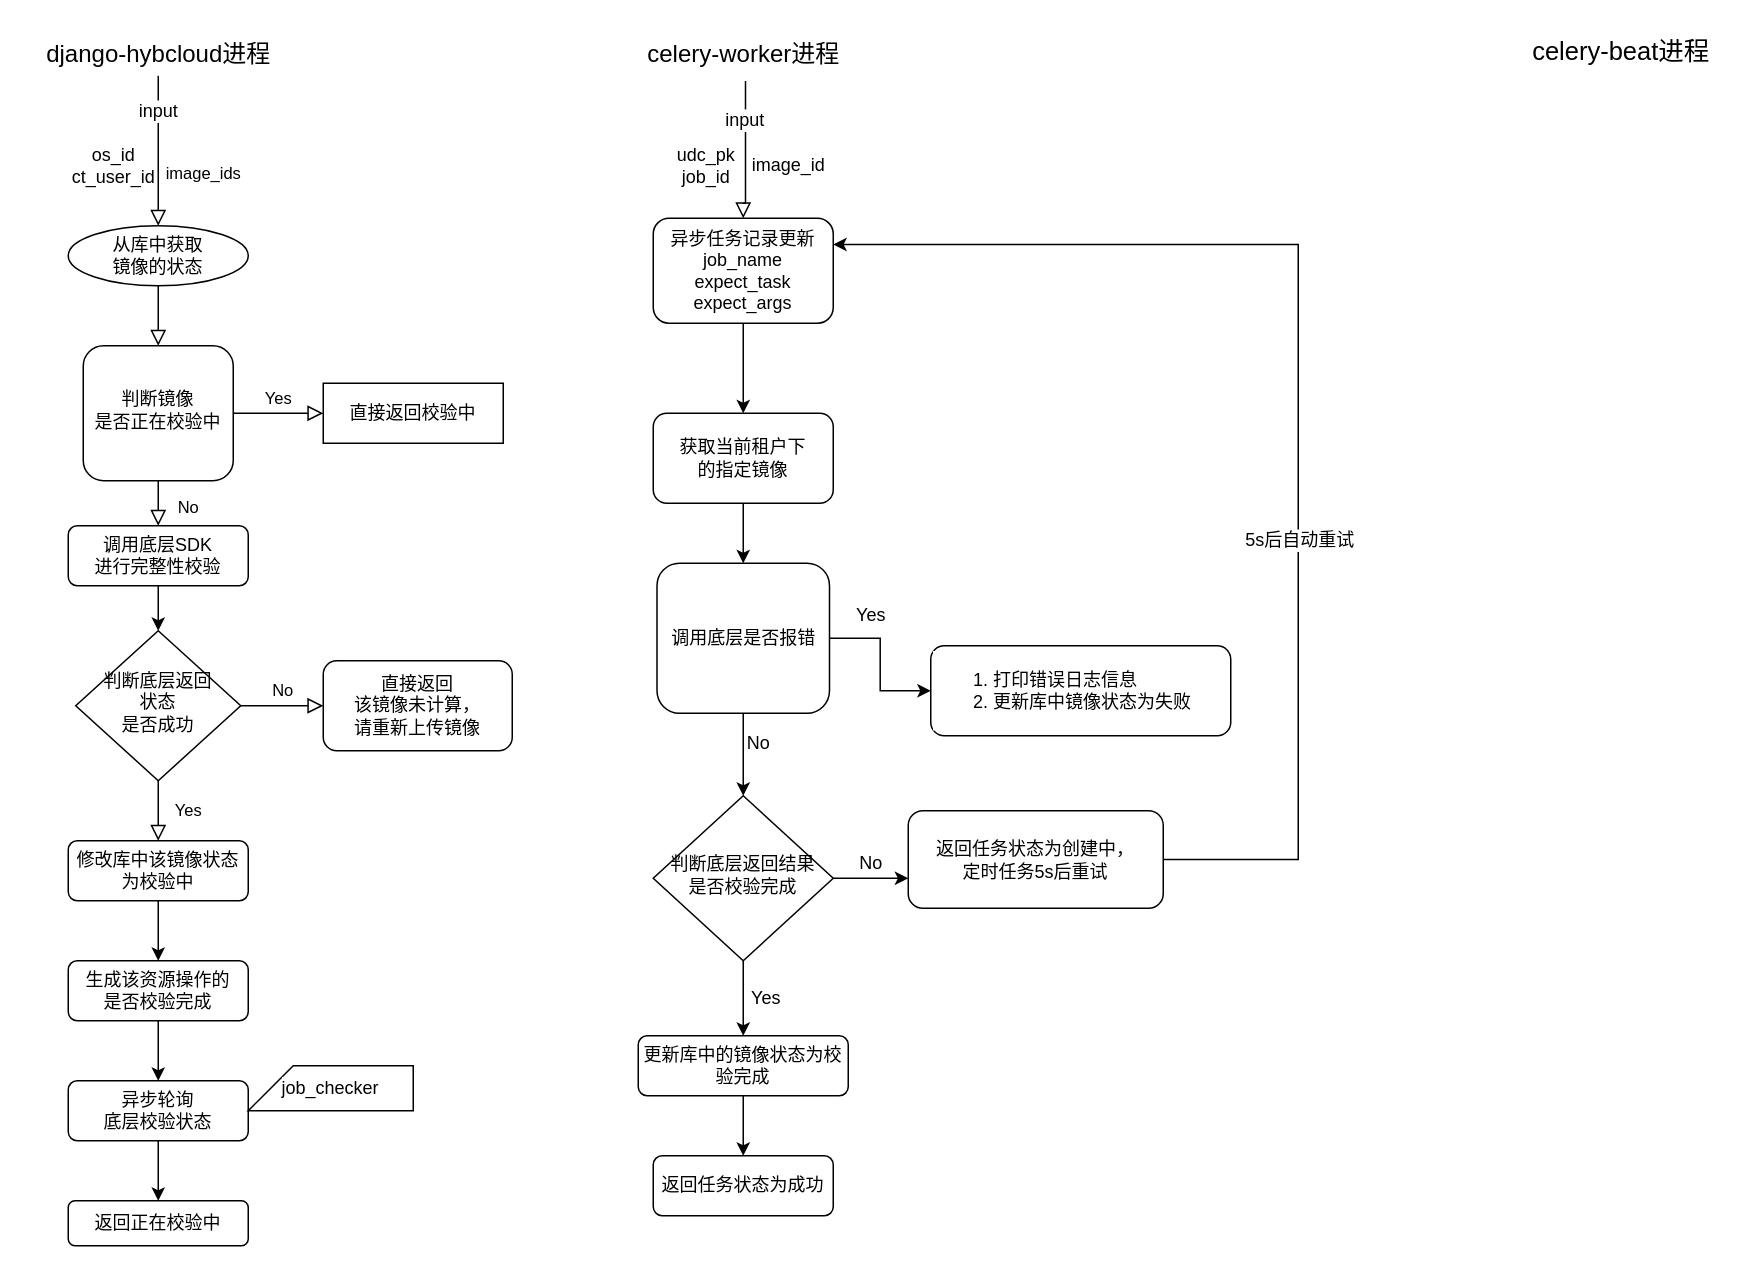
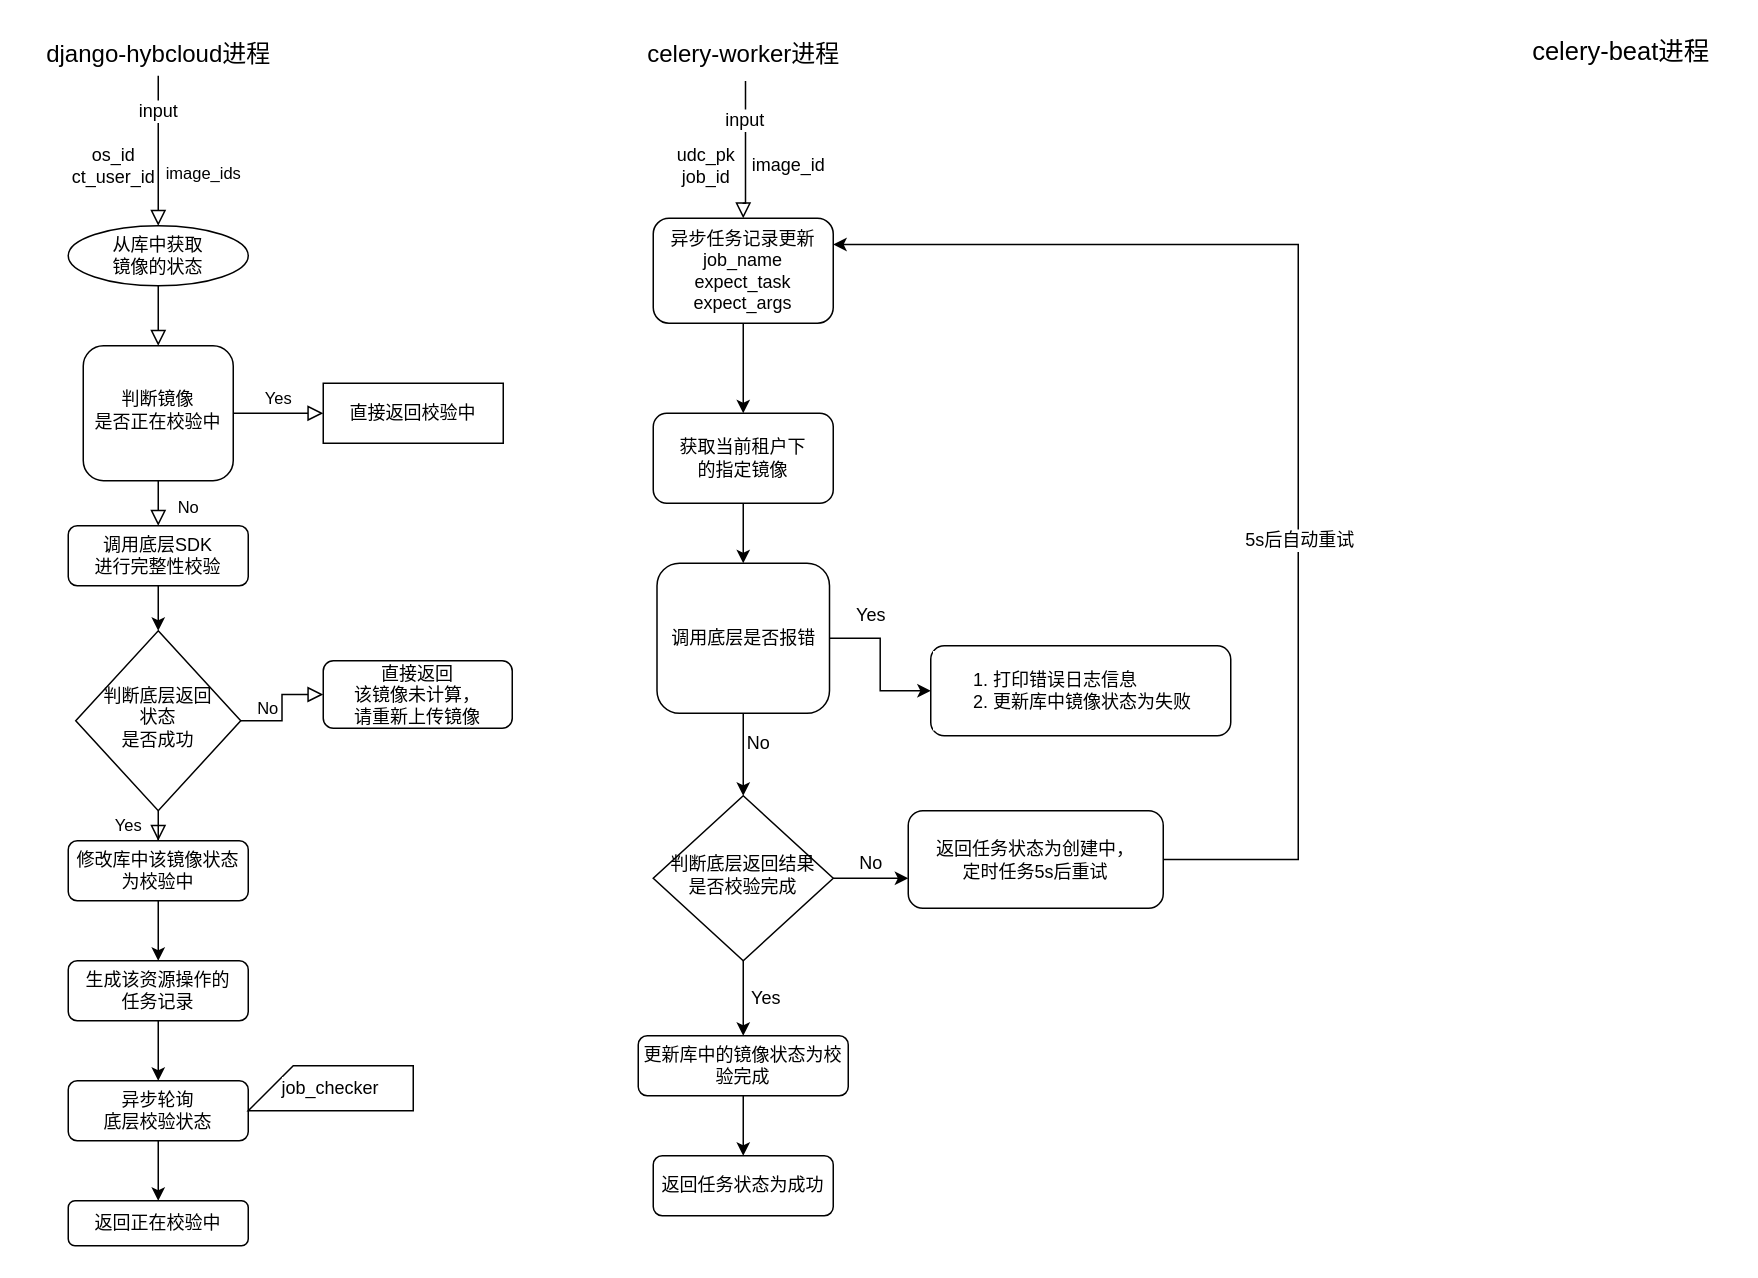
(158, 706) -> (158, 721)
(418, 706) -> (418, 695)
(158, 991) -> (158, 991)
